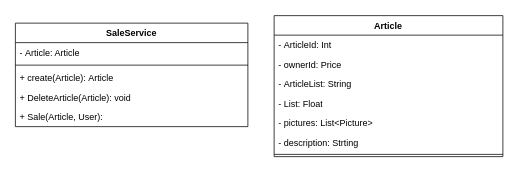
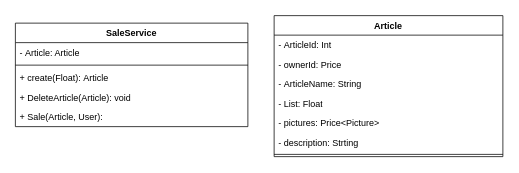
(78, 79) -> (75, 79)
(325, 85) -> (326, 85)
(335, 124) -> (337, 124)
